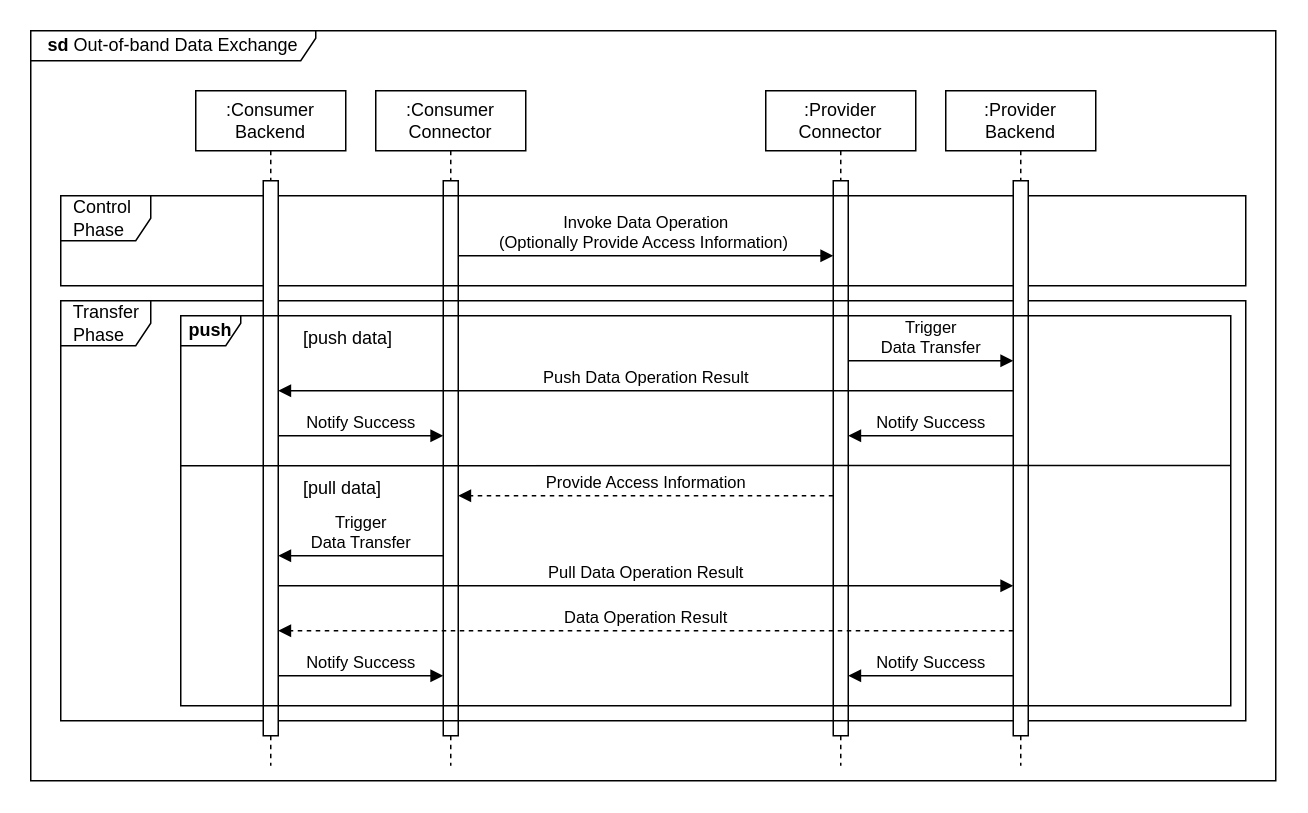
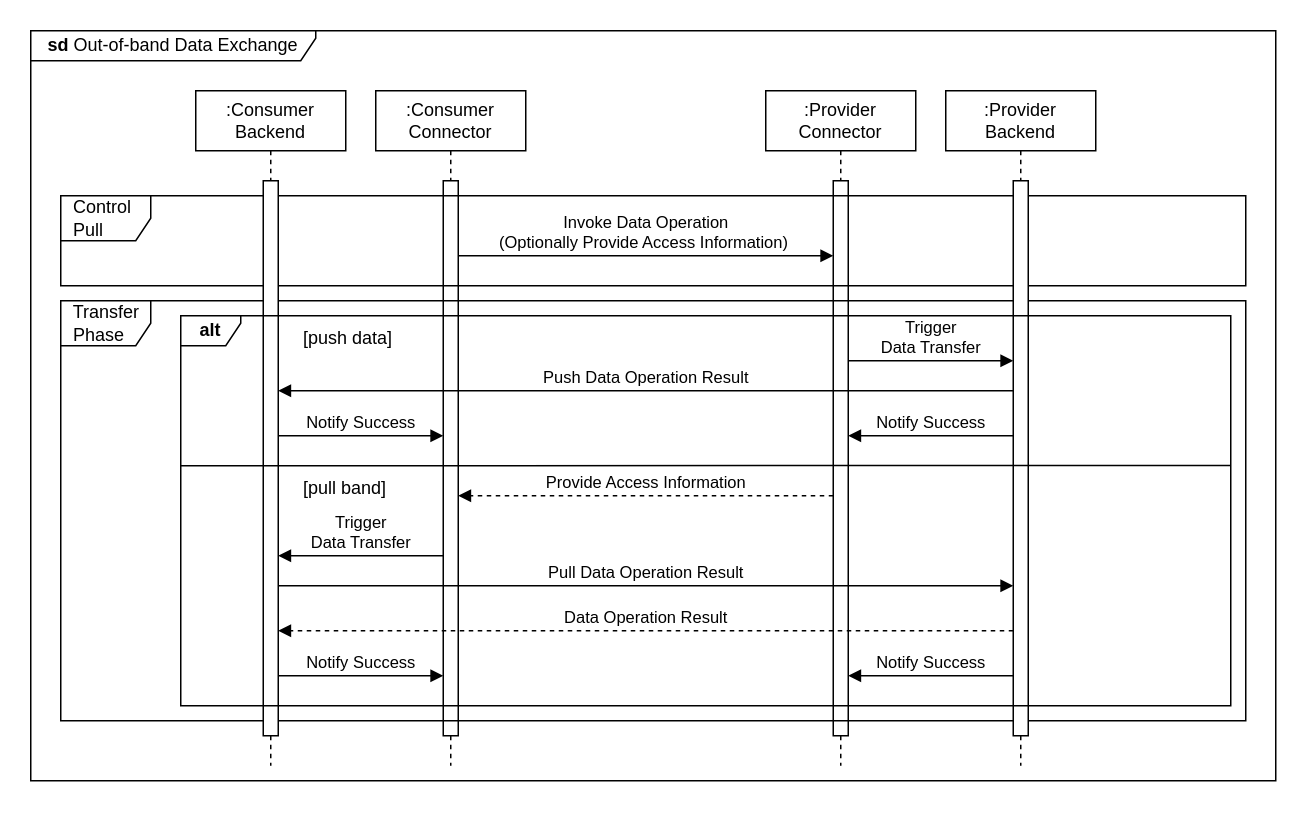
(97, 218) -> (97, 218)
(211, 331) -> (211, 331)
(352, 488) -> (352, 488)
